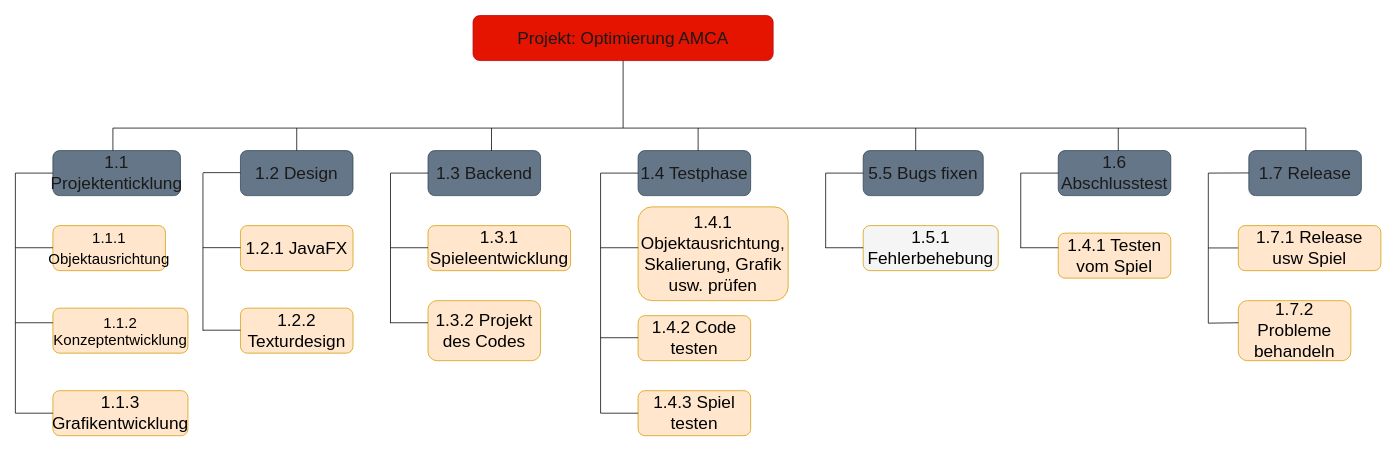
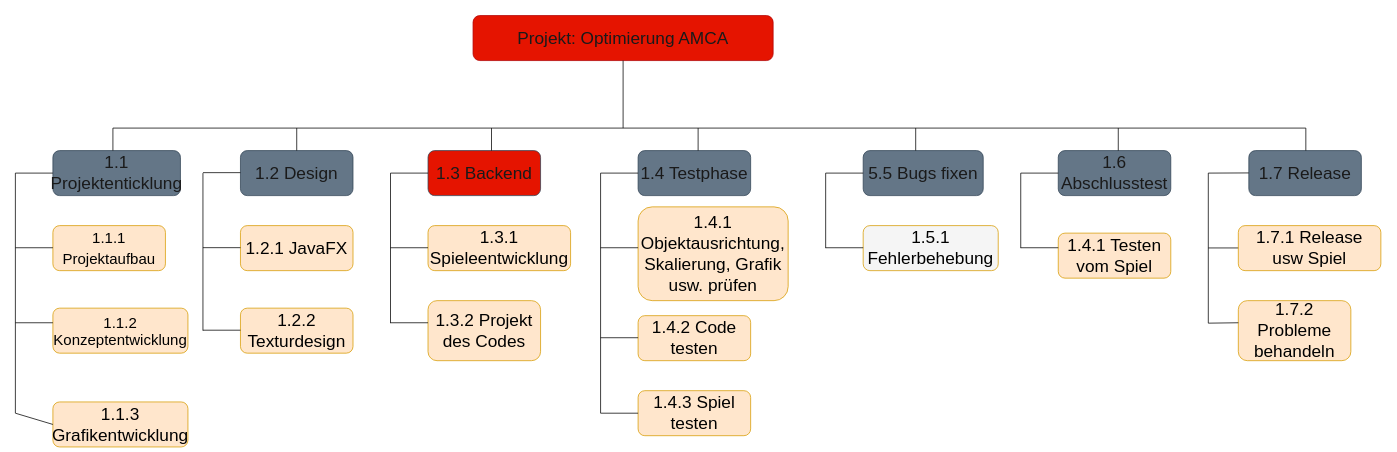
(484, 173) -> (484, 173)
(109, 248) -> (109, 248)
(120, 413) -> (120, 424)
